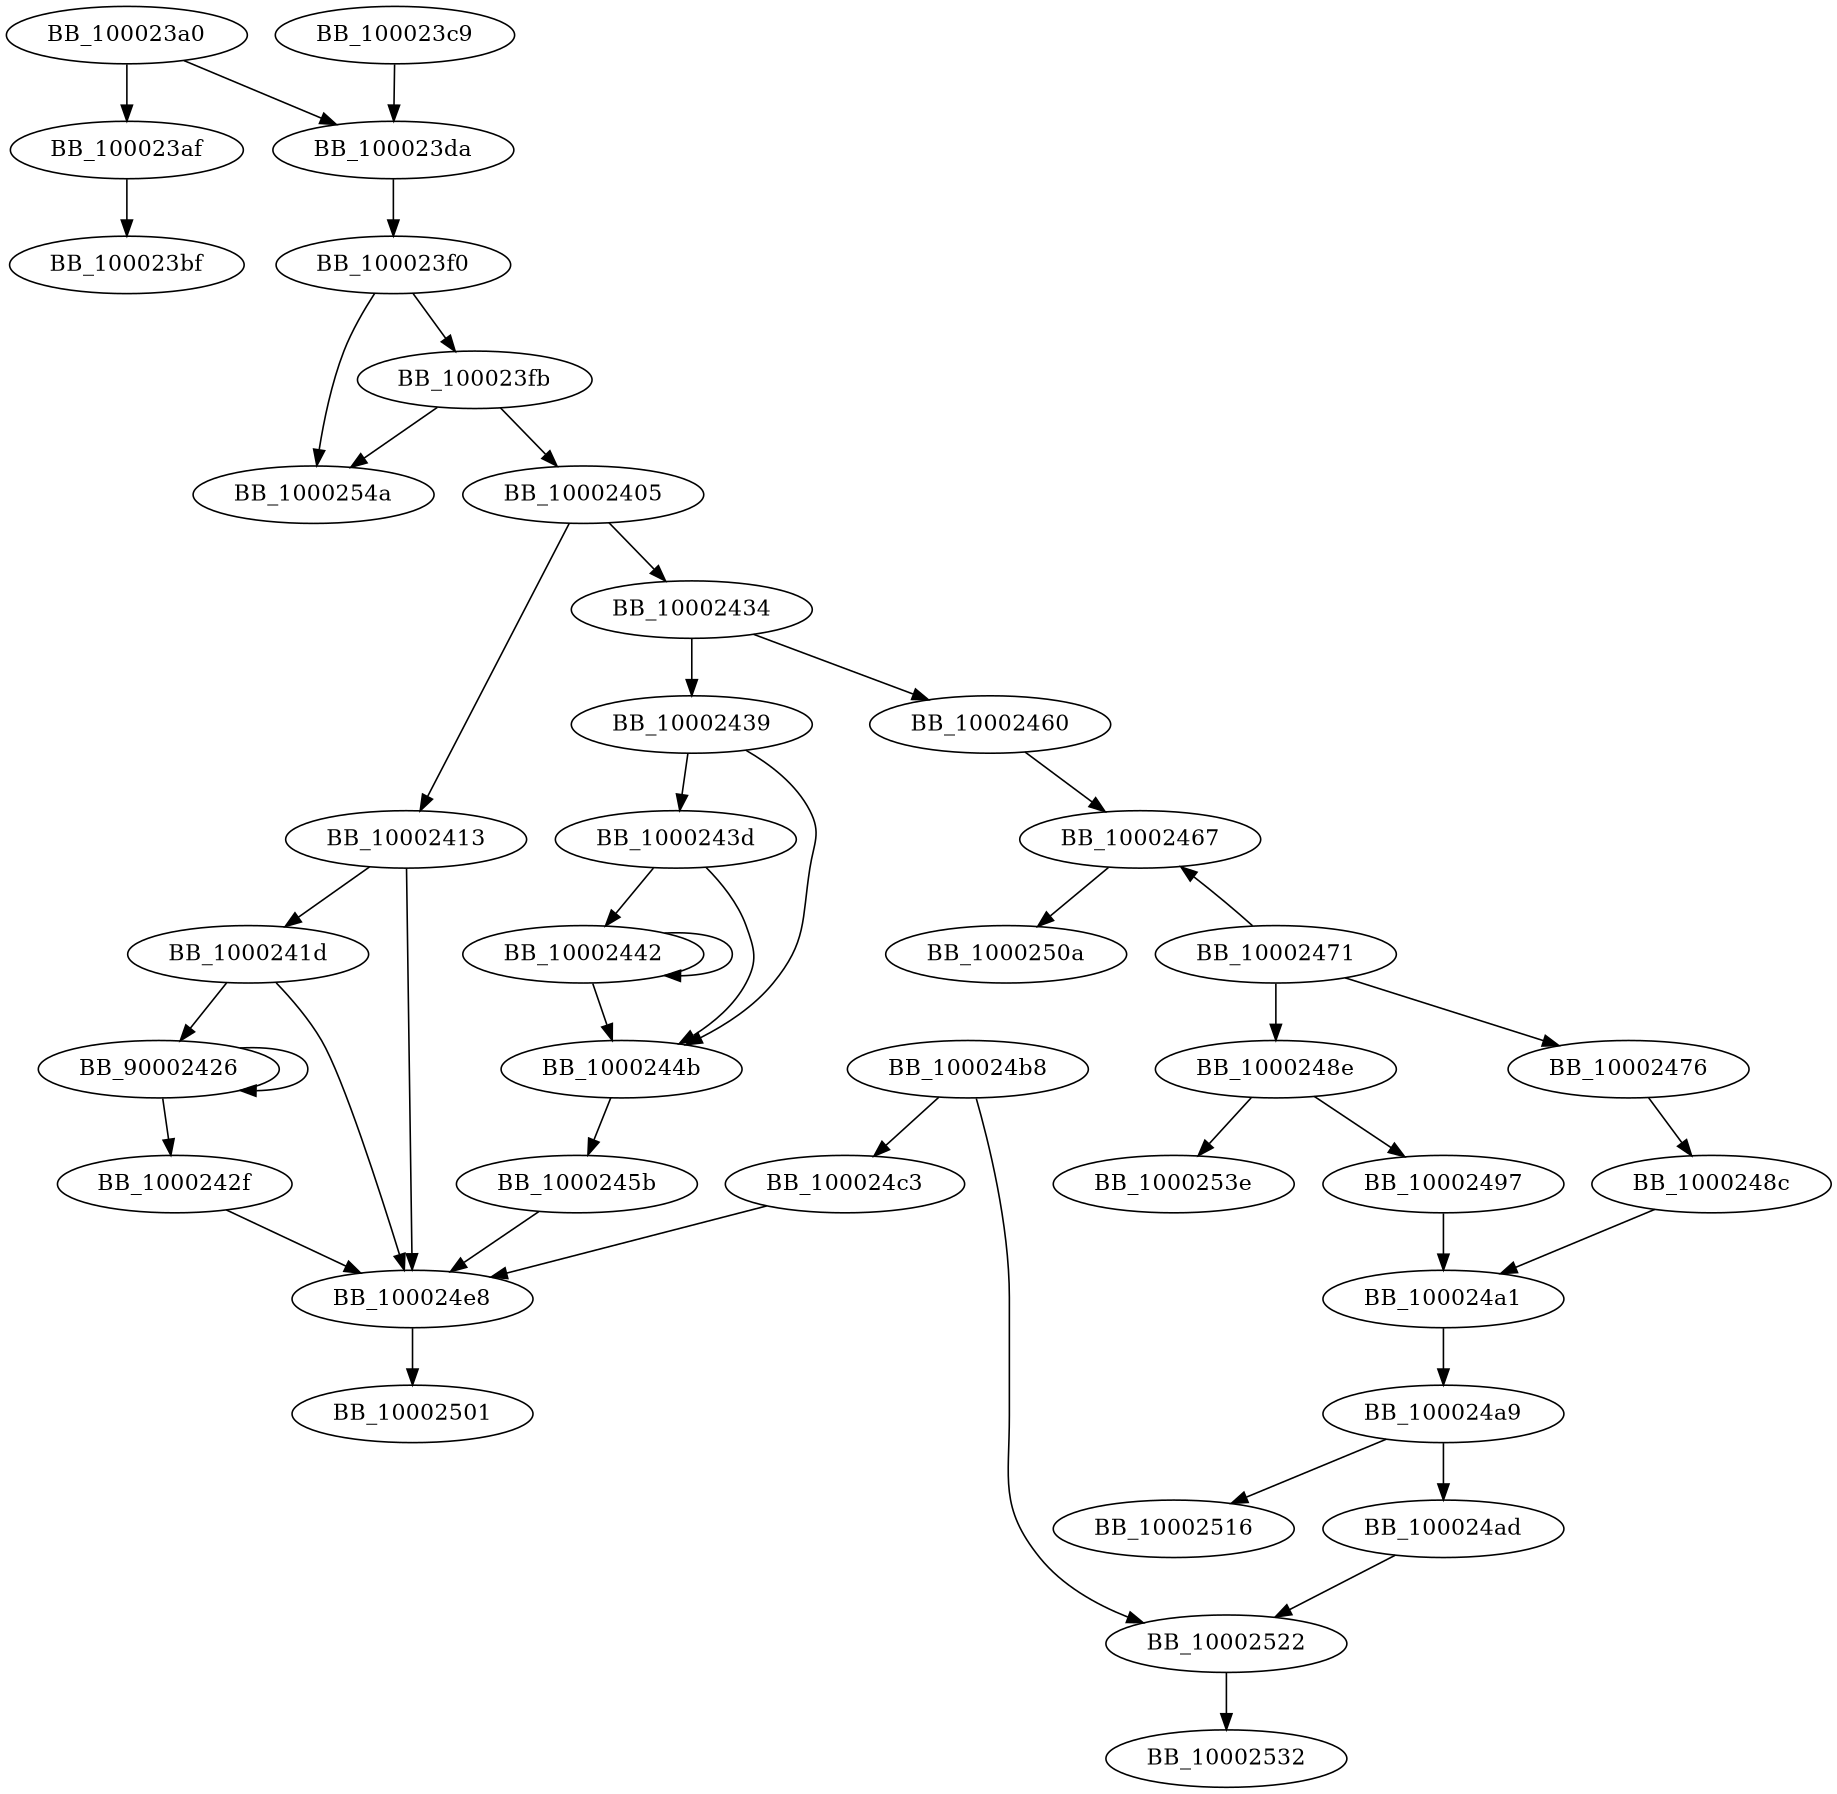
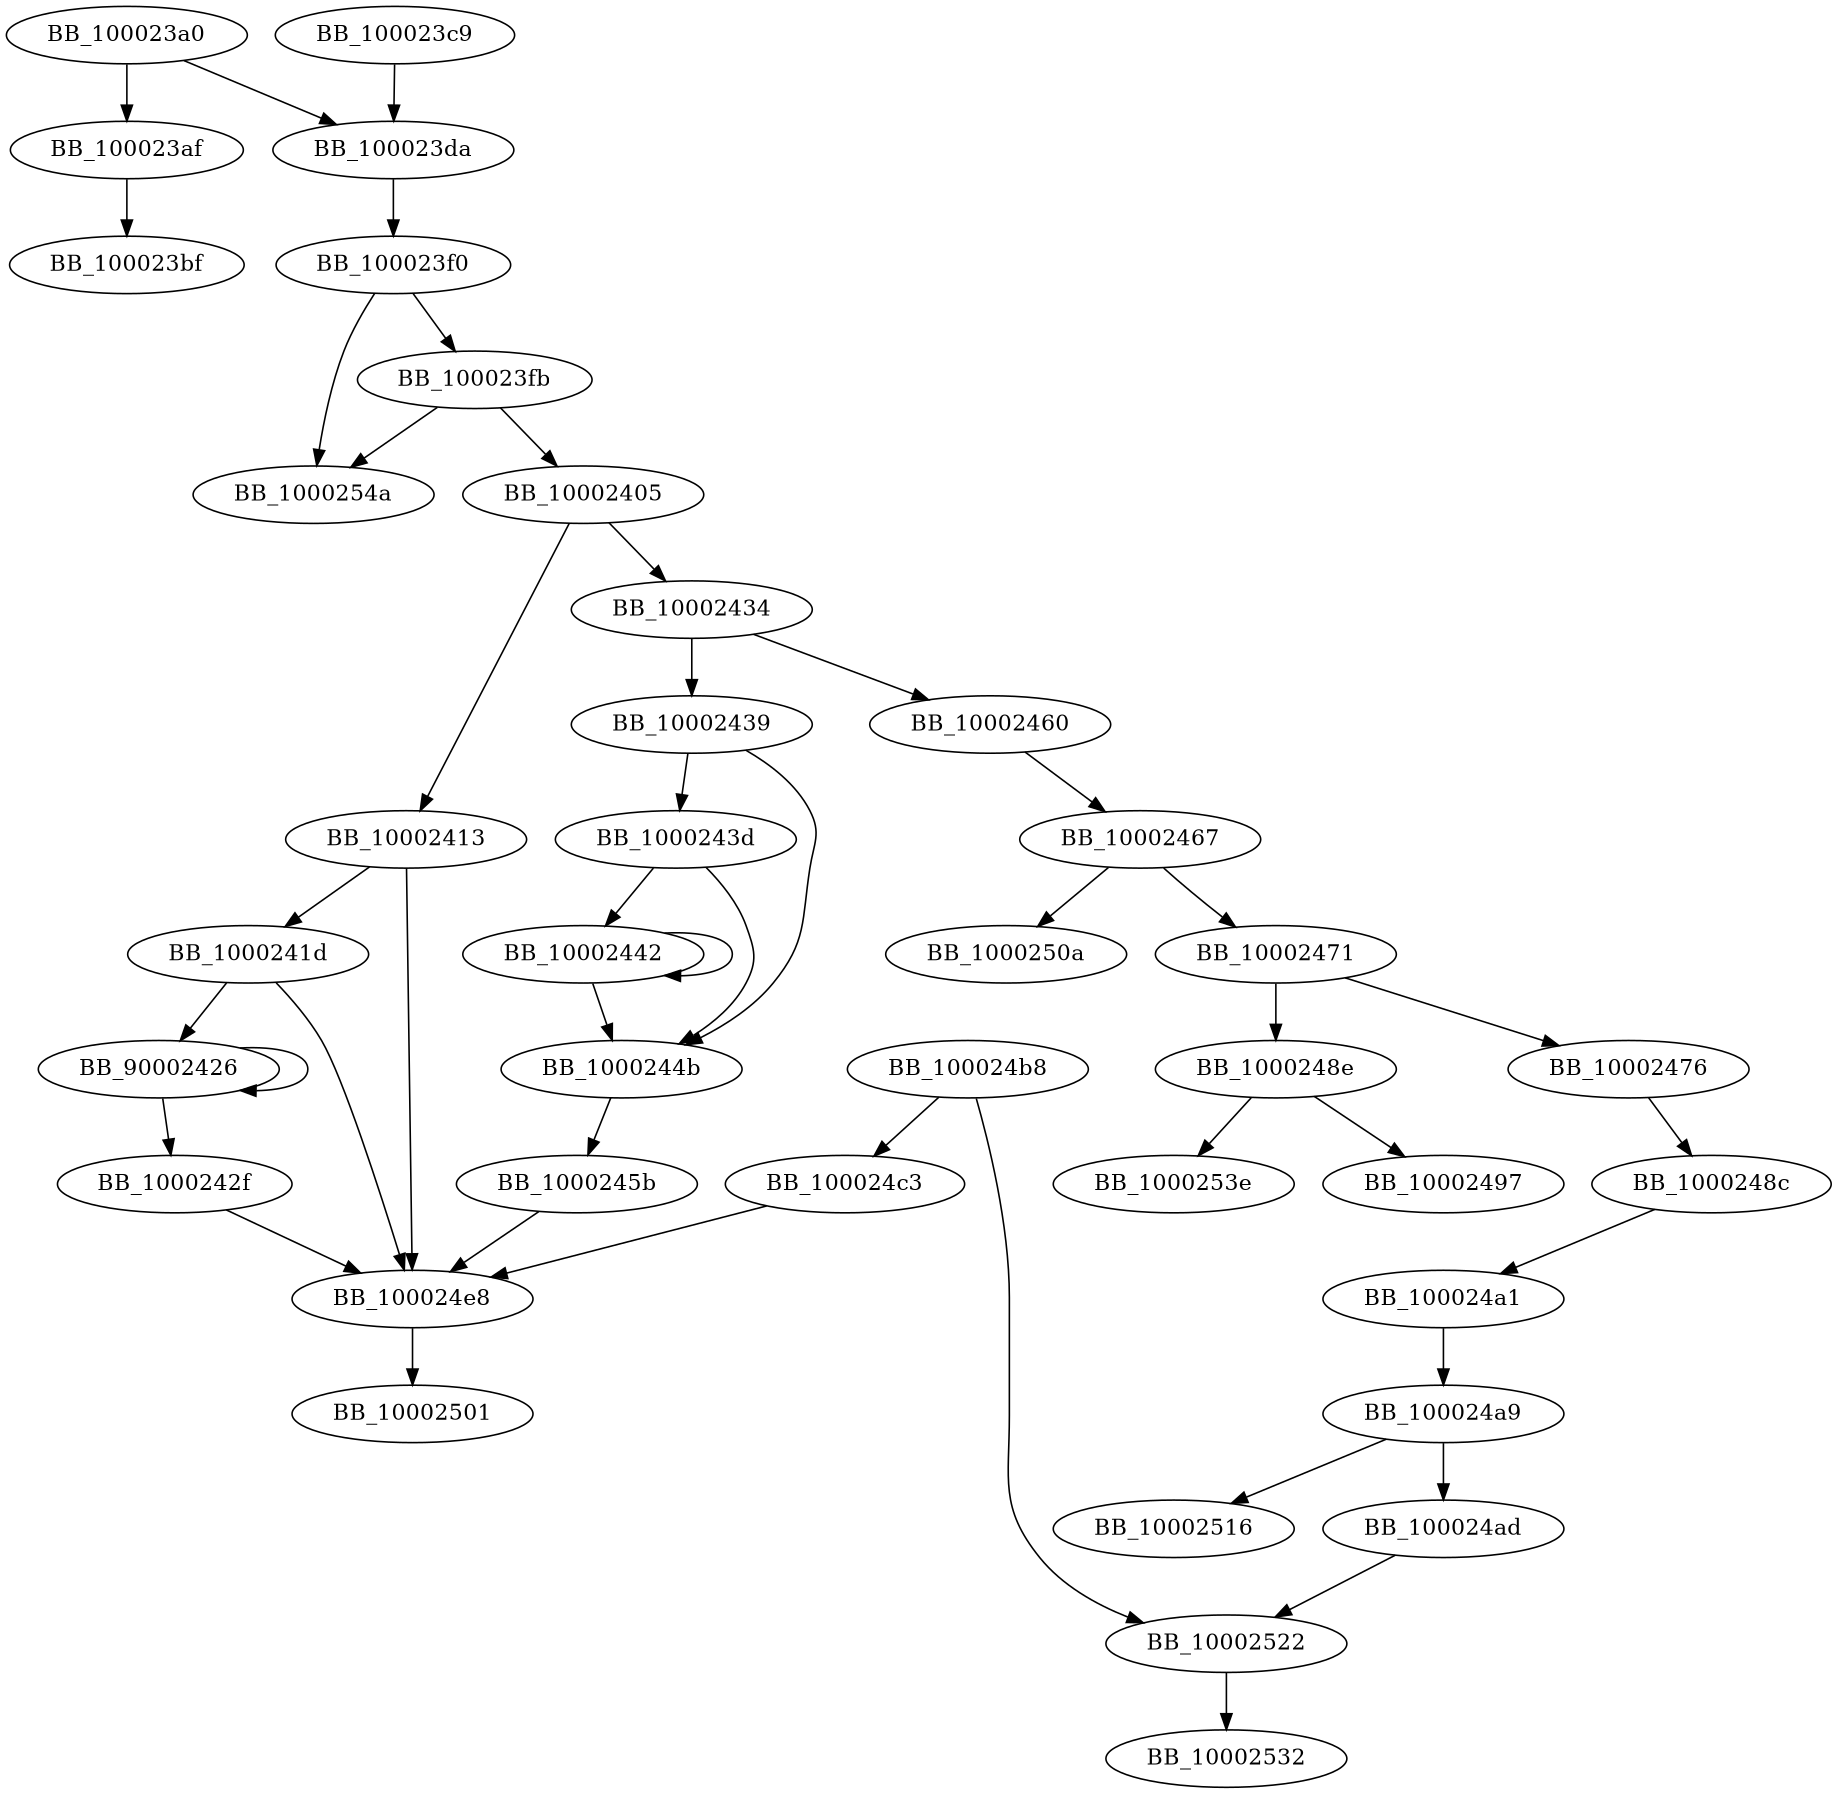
(1224, 901) -> (1193, 893)
(1443, 1234) -> none
